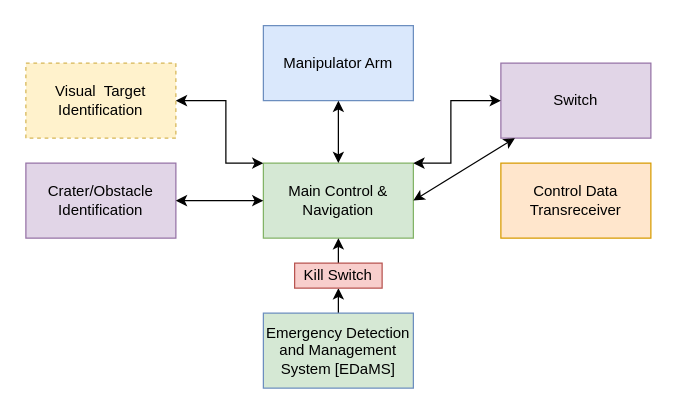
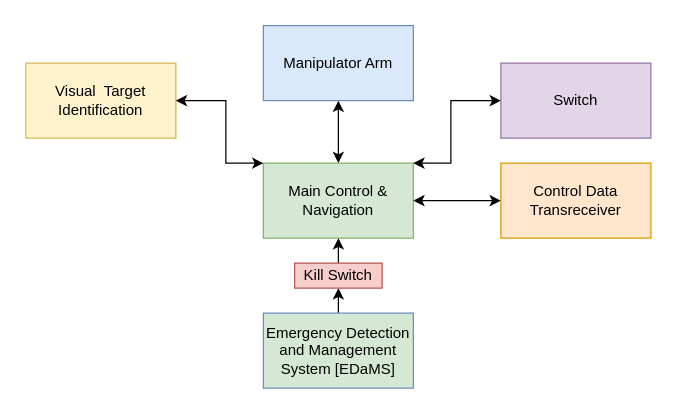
(101, 101) -> (101, 101)
(463, 170) -> (456, 201)
(101, 201) -> none
(220, 201) -> none
